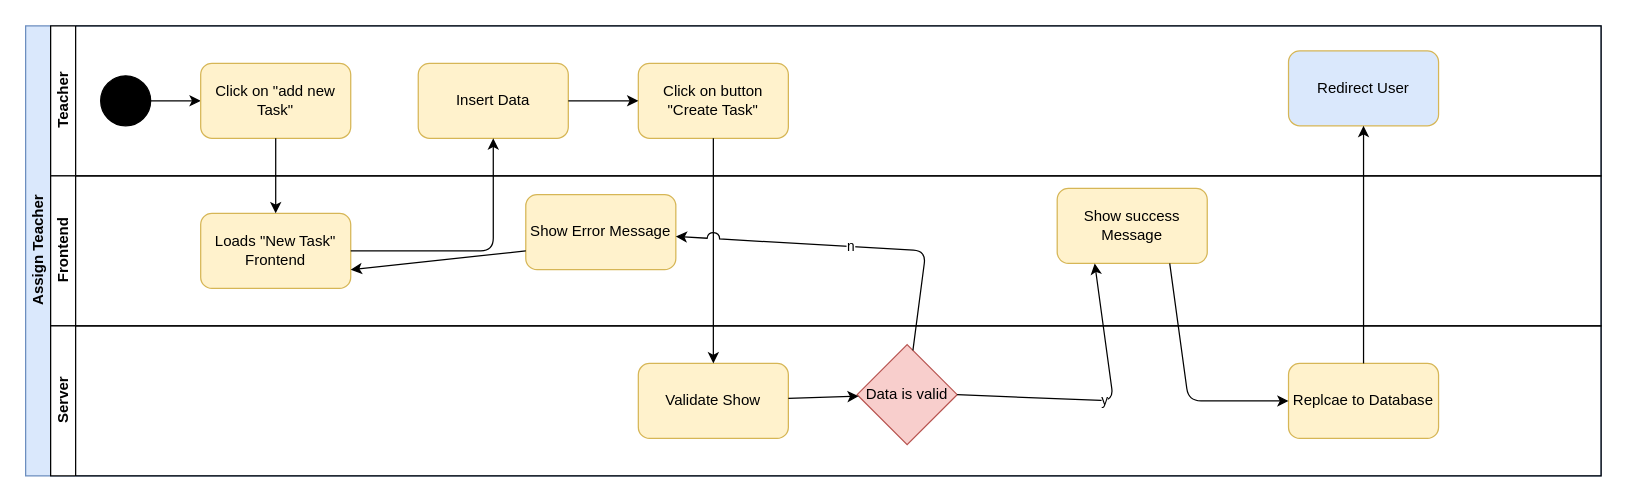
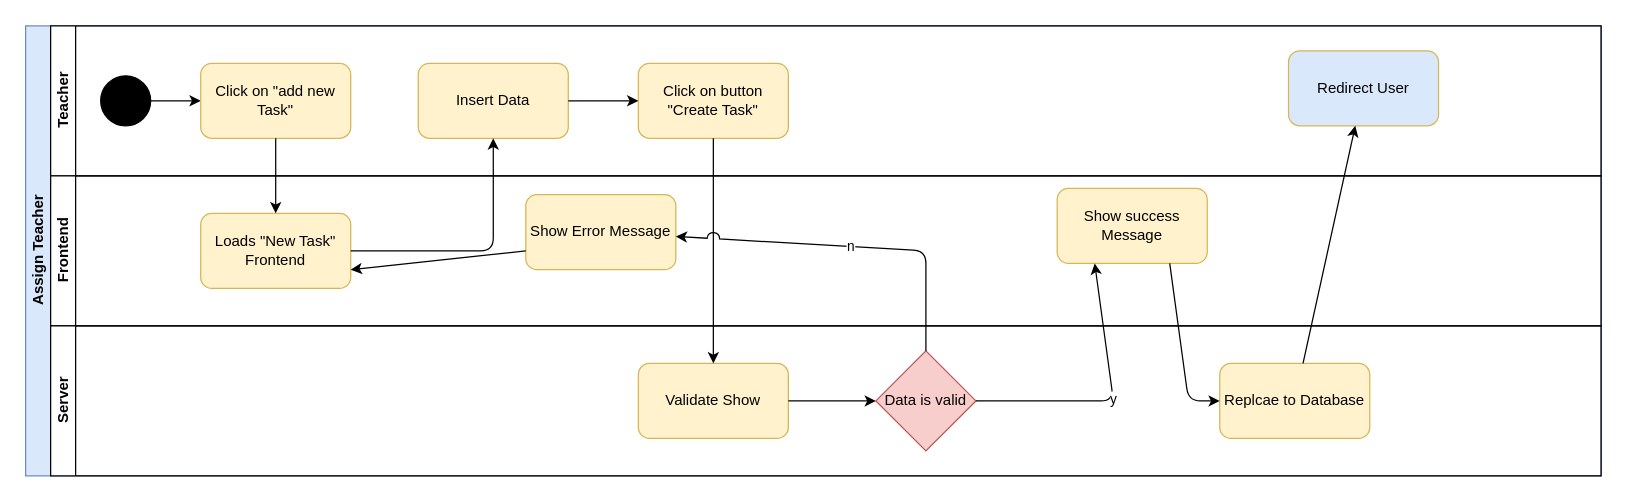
(907, 394) -> (926, 401)
(1363, 401) -> (1294, 401)
